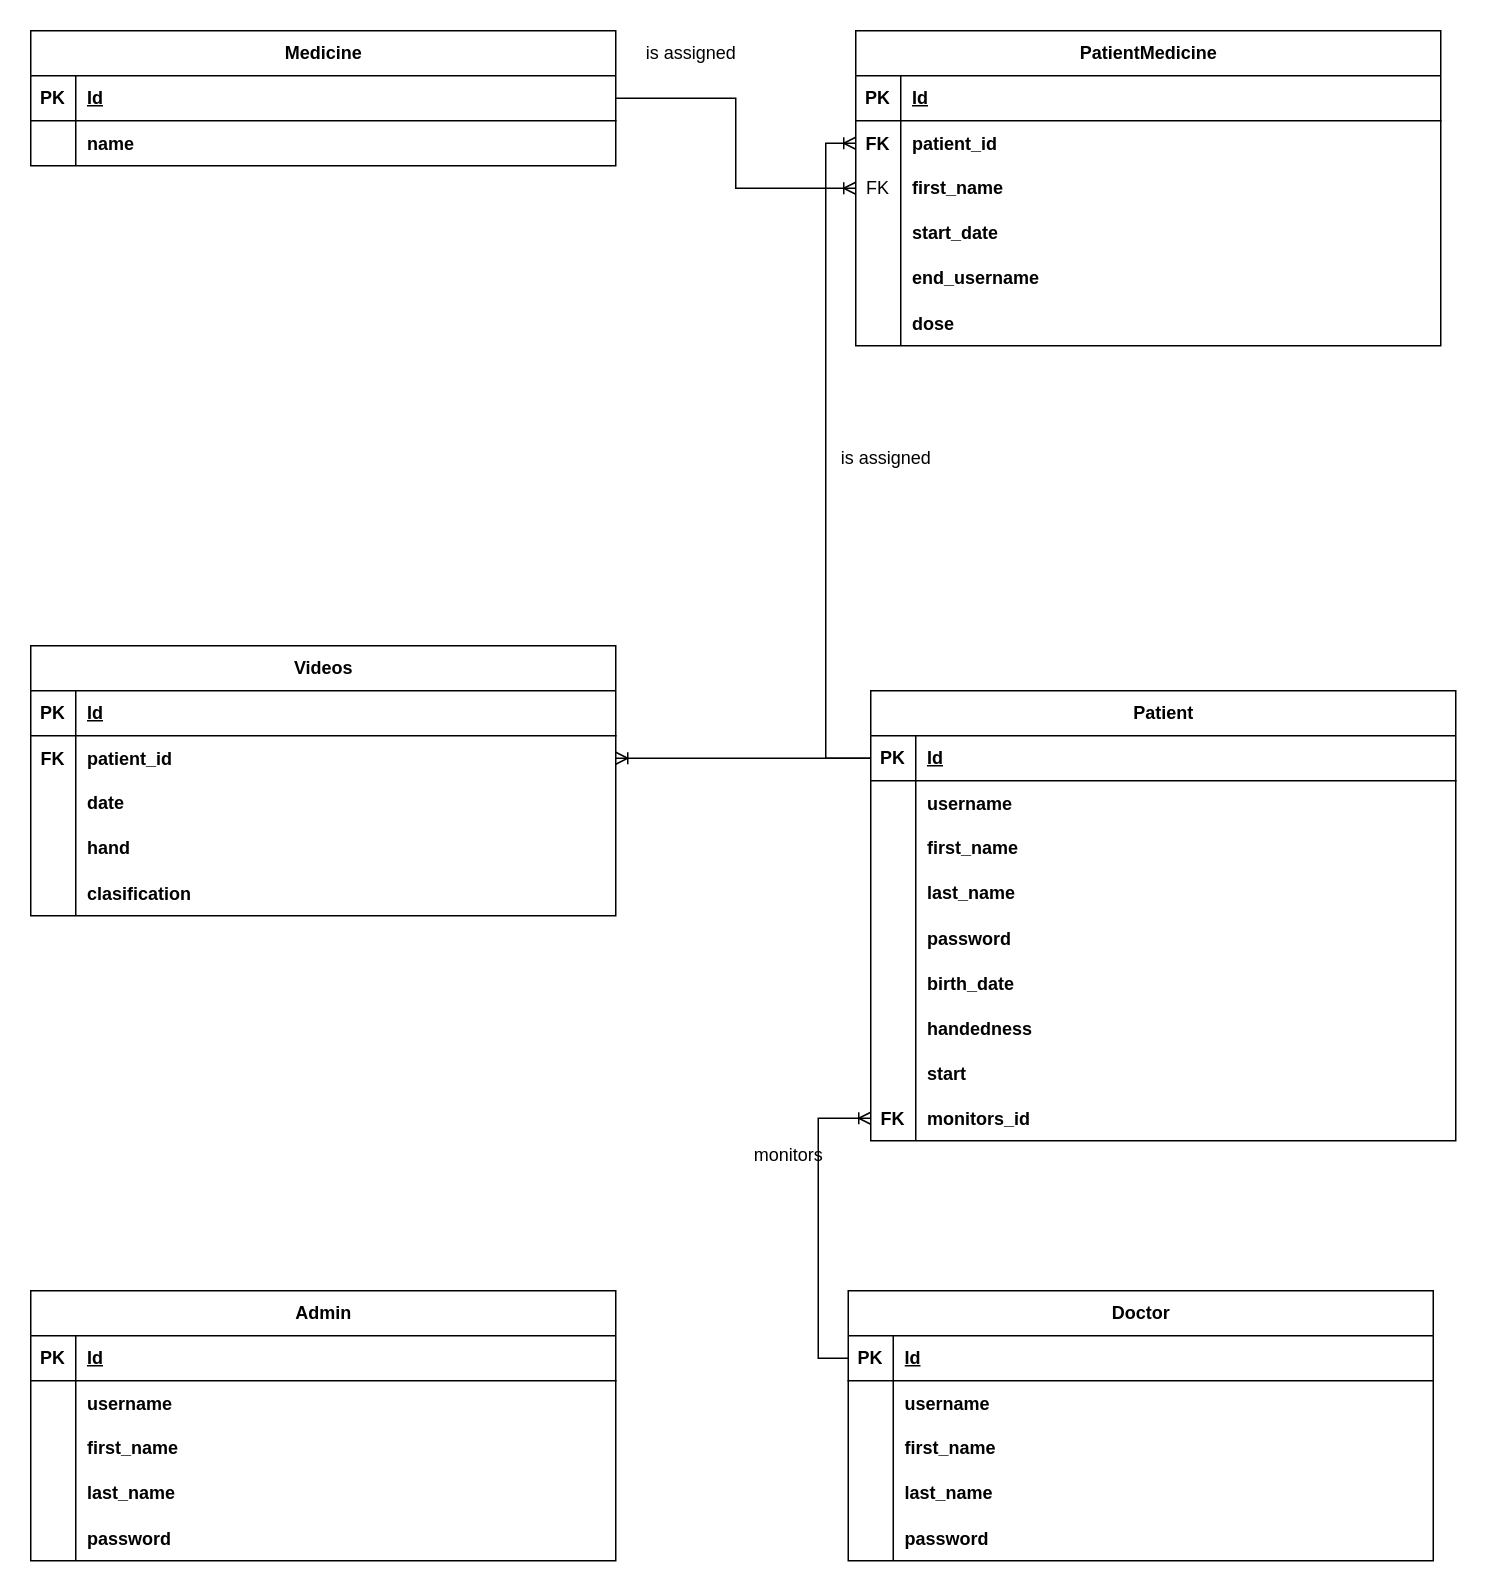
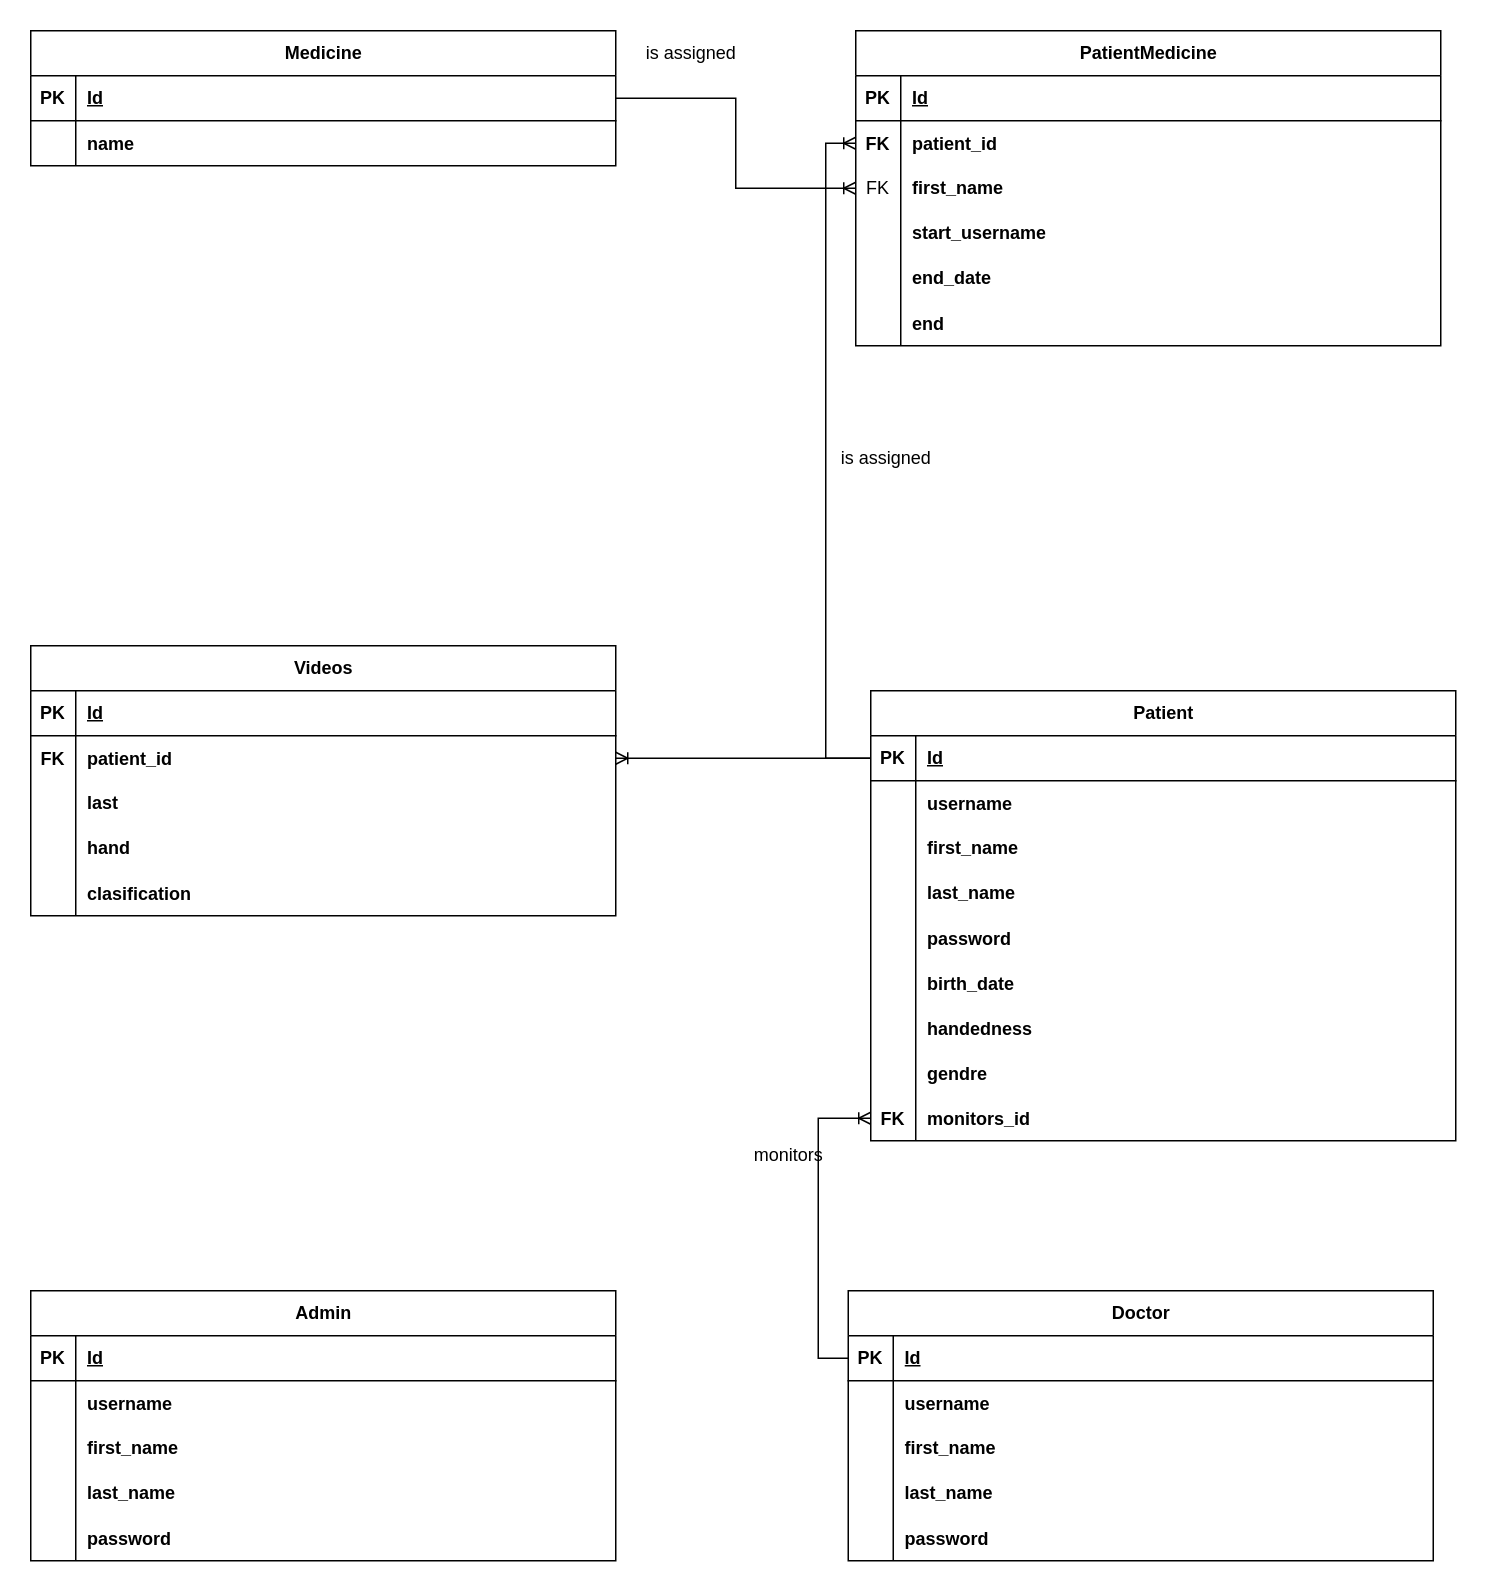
(963, 233) -> (983, 233)
(973, 278) -> (953, 278)
(932, 324) -> (927, 324)
(108, 803) -> (106, 803)
(952, 1074) -> (957, 1074)
